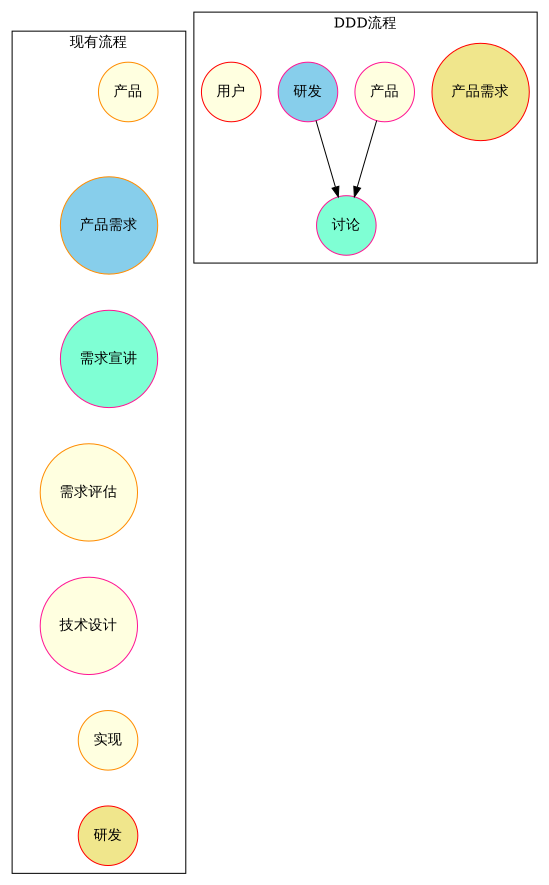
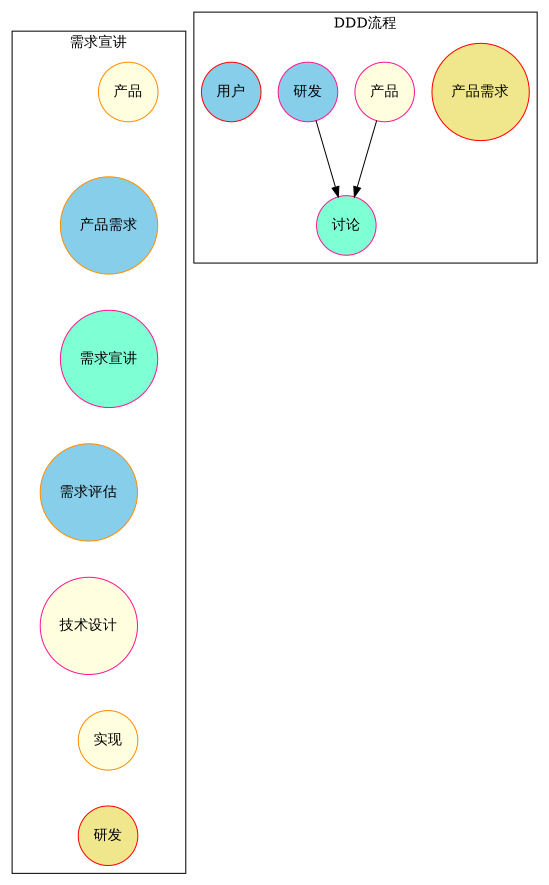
(99, 43) -> (99, 43)
(231, 92) -> (231, 92)
(89, 492) -> (89, 492)
